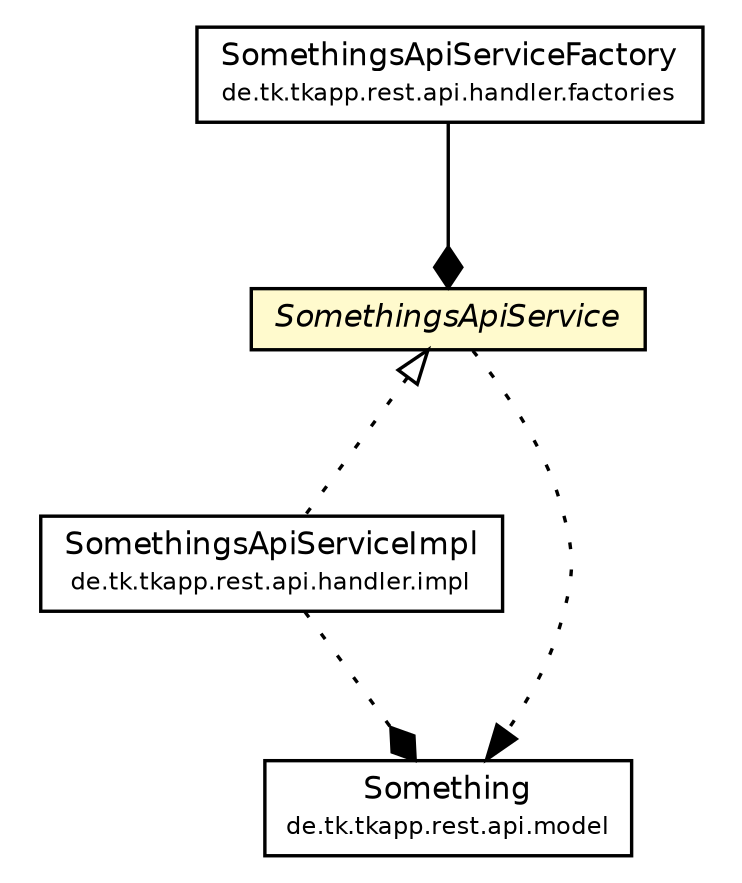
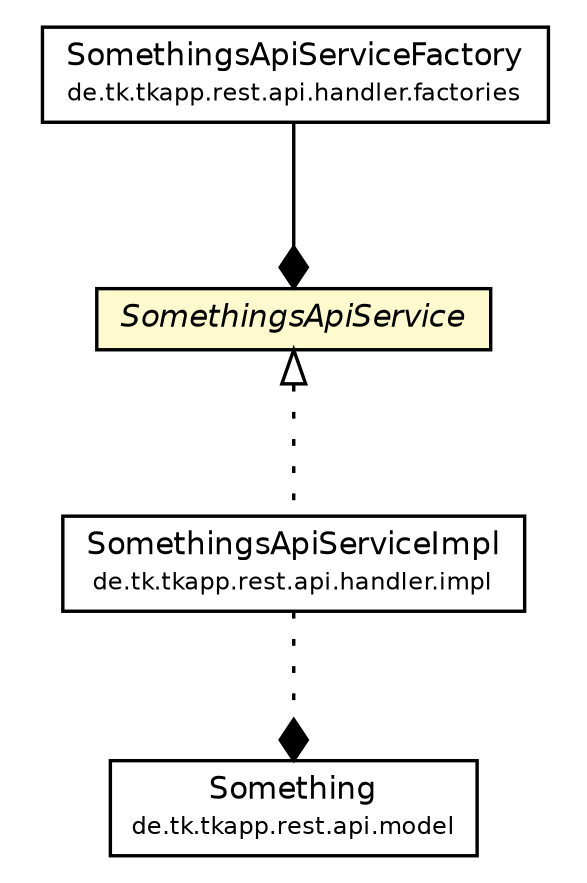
(569, 536) -> none
